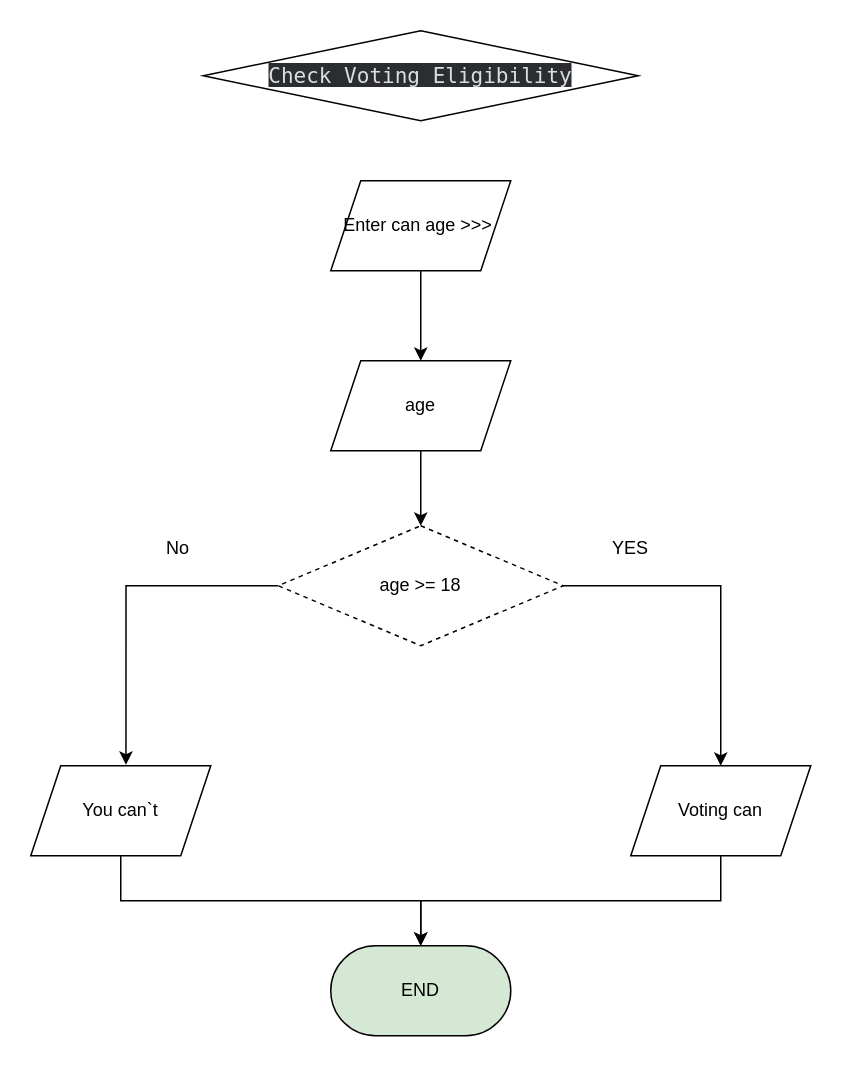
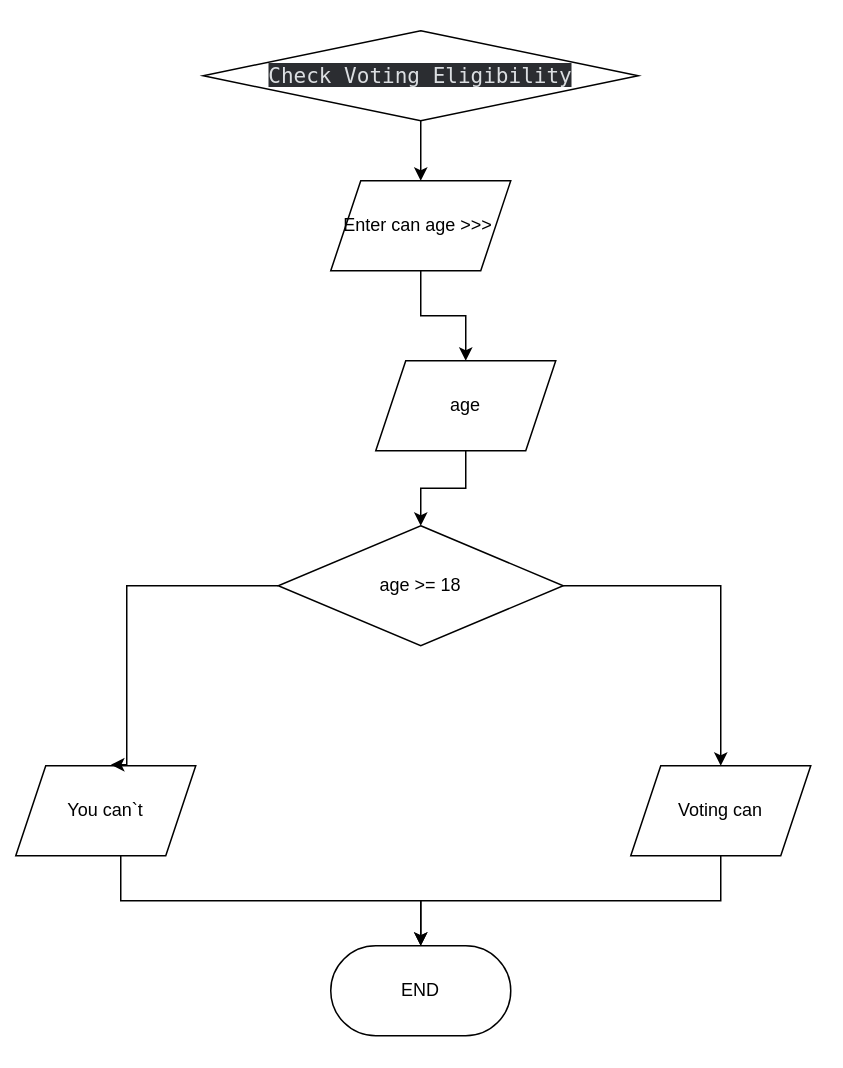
none -> (421, 146)
(421, 406) -> (466, 406)
(181, 548) -> none
(631, 548) -> none
(421, 586) -> (421, 586)
(121, 811) -> (106, 811)
(421, 991) -> (421, 991)
